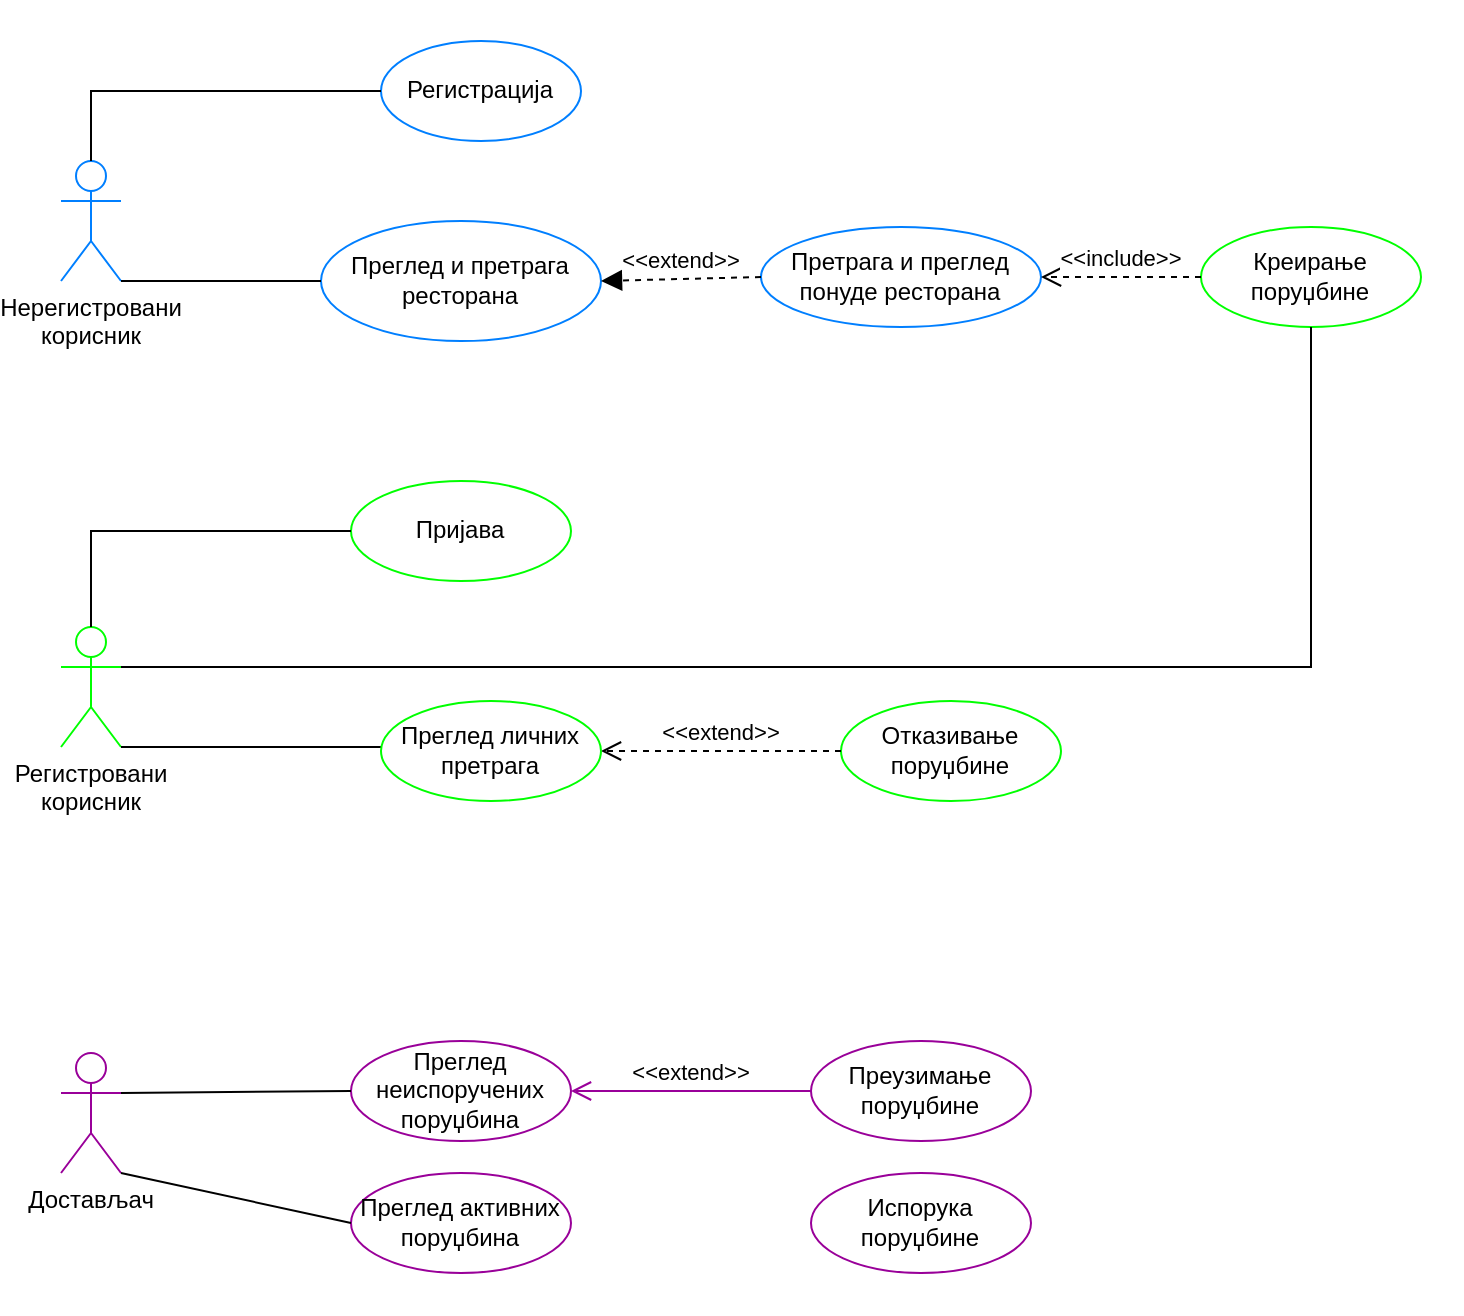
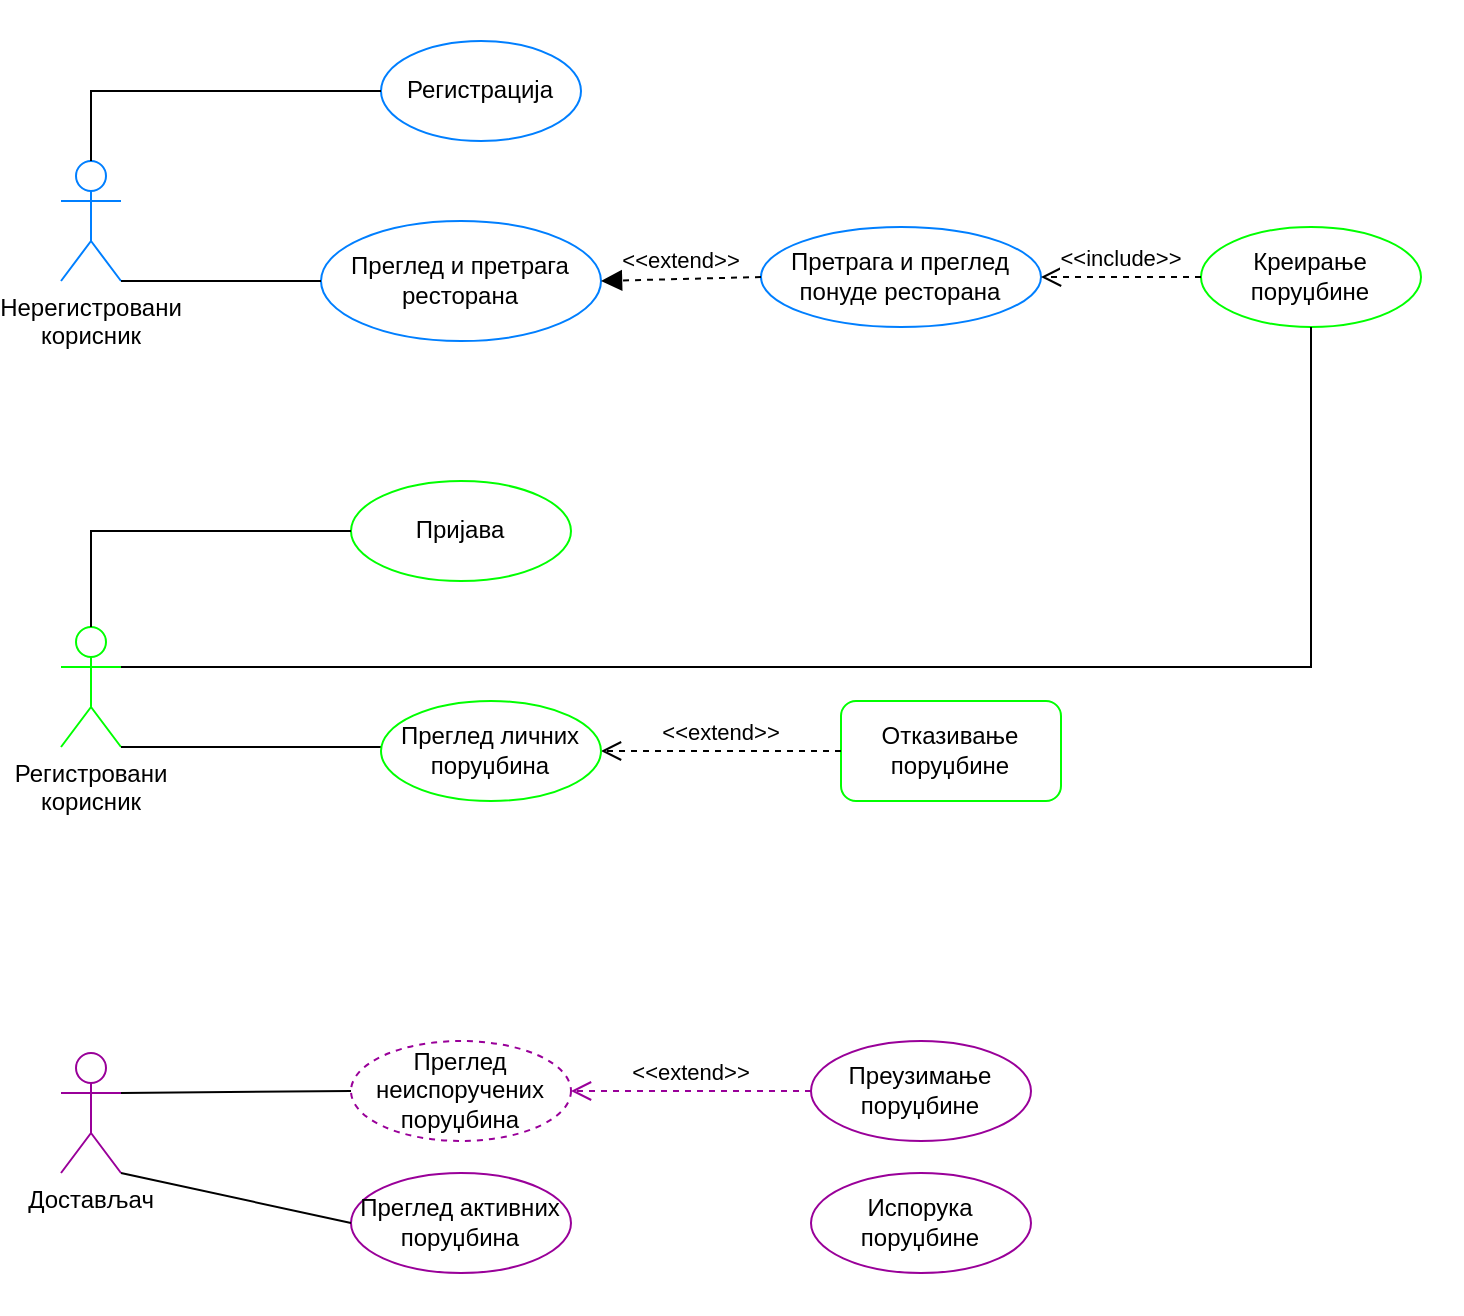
(491, 751) -> (491, 751)
(951, 751) -> (951, 751)
(461, 1091) -> (461, 1091)
(694, 1091) -> (694, 1091)
